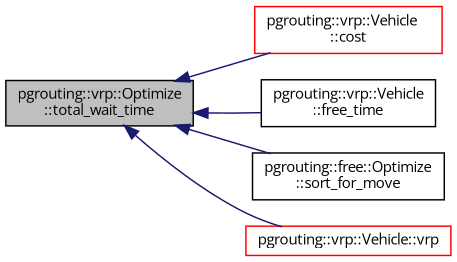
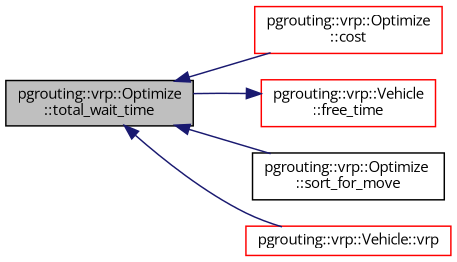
(348, 30) -> (348, 30)
(348, 103) -> (348, 103)
(235, 113) -> (220, 93)
(348, 176) -> (348, 176)
